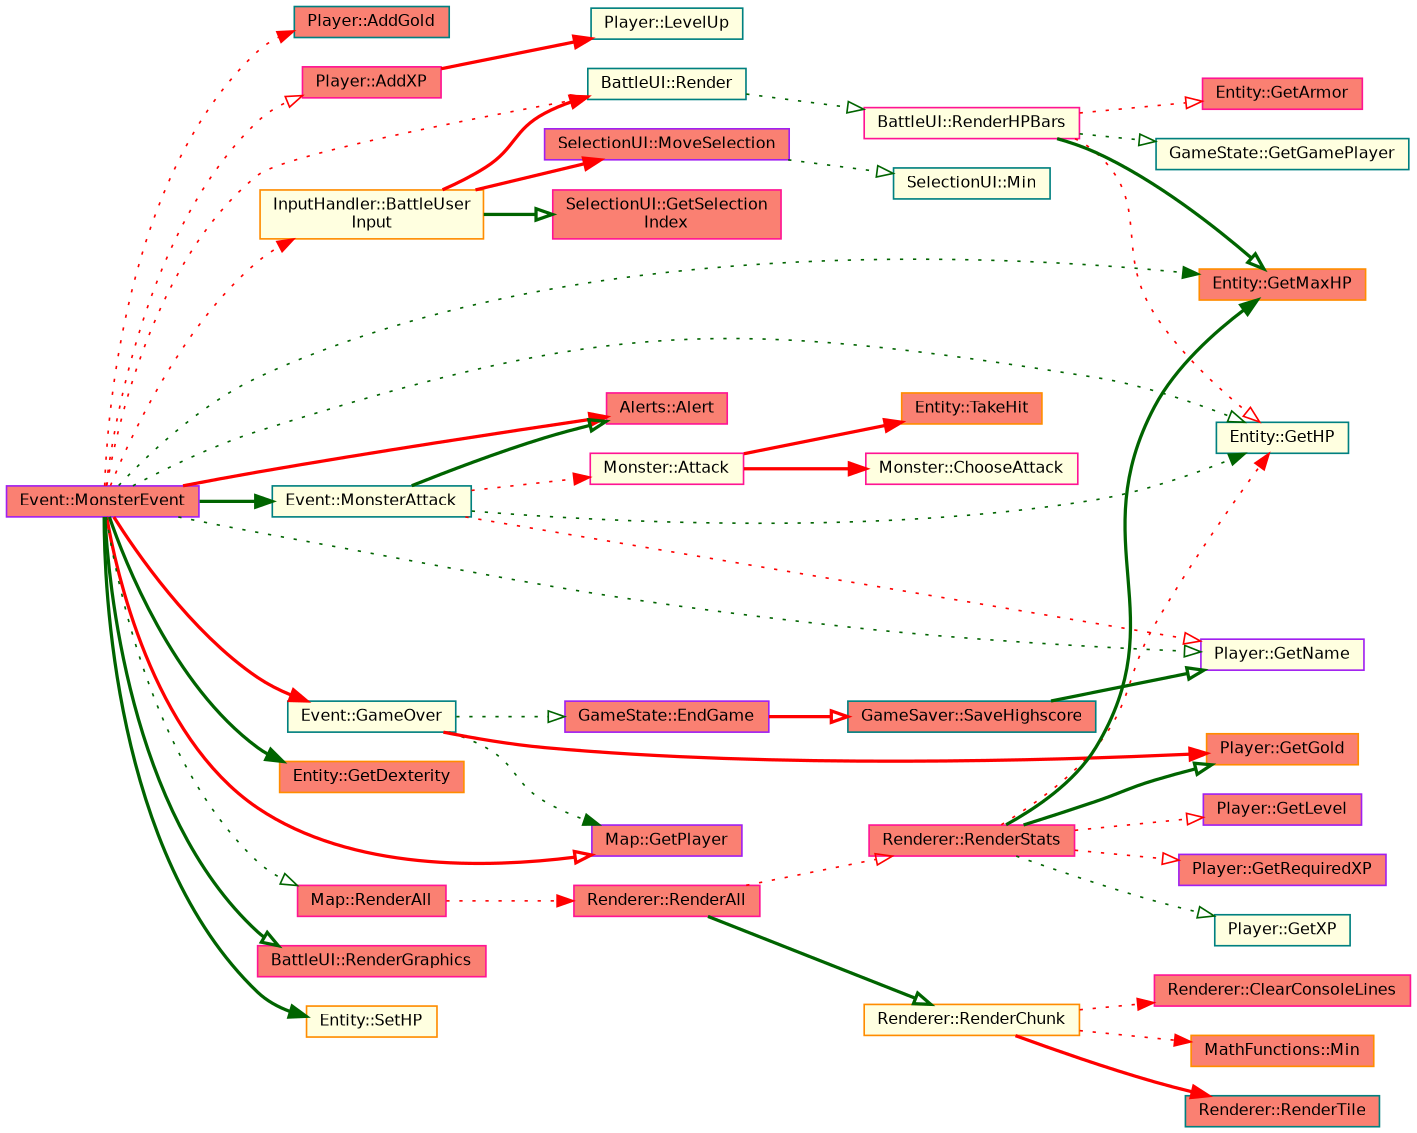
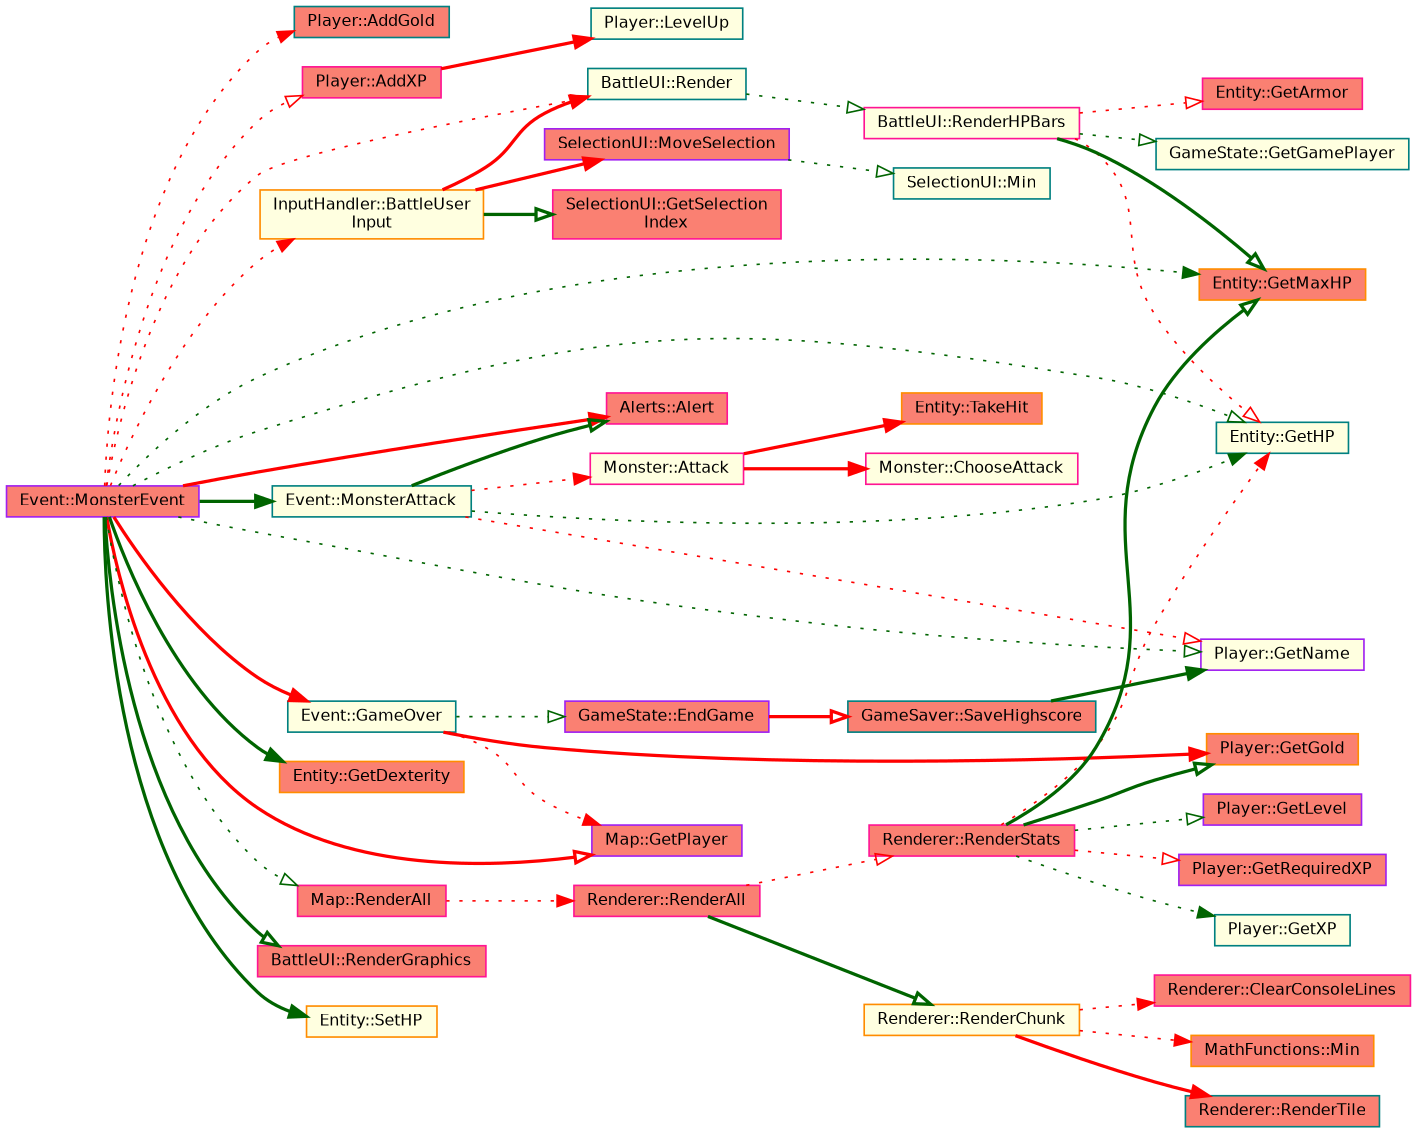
(1128, 571) -> (1128, 571)
(1109, 689) -> (1109, 689)
(517, 776) -> (517, 776)
(1131, 825) -> (1131, 825)
(1106, 886) -> (1106, 886)
